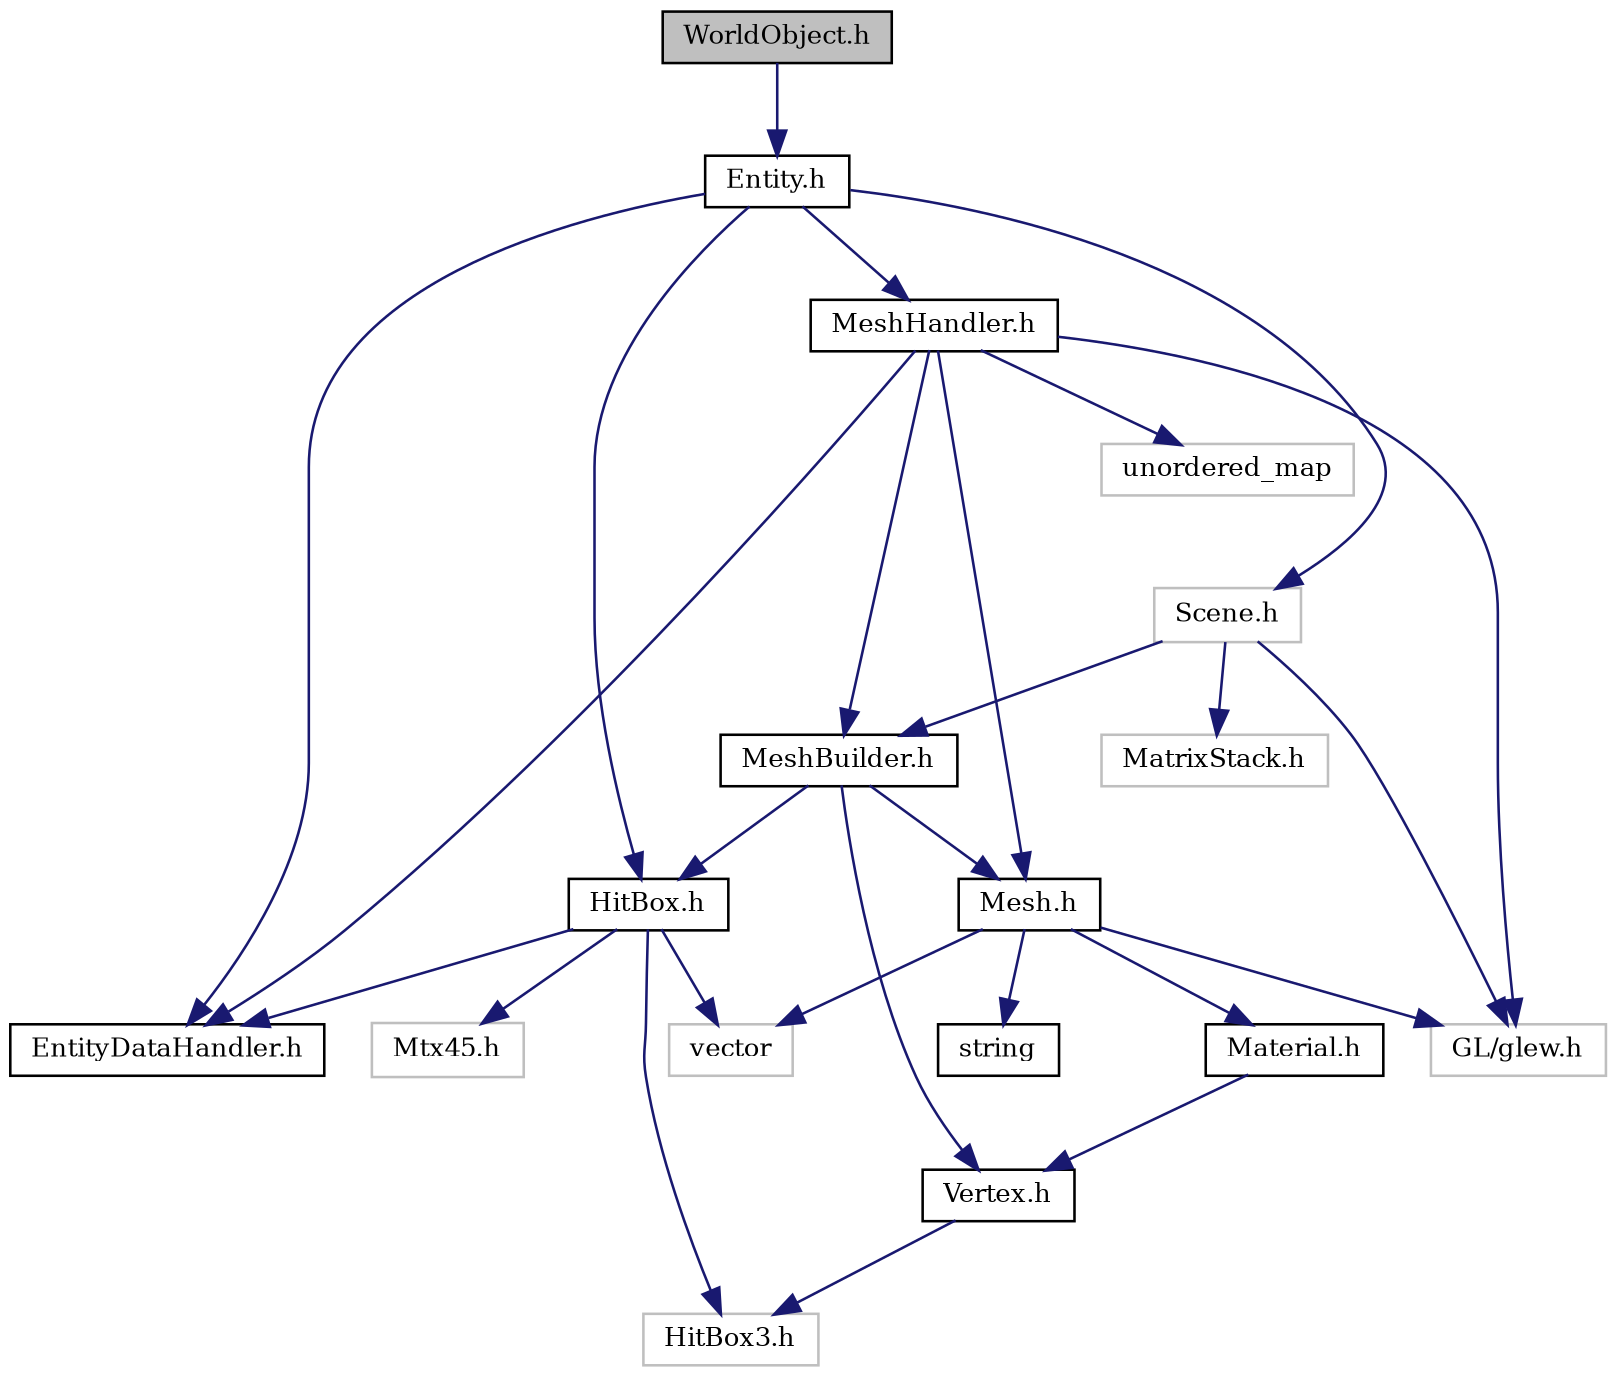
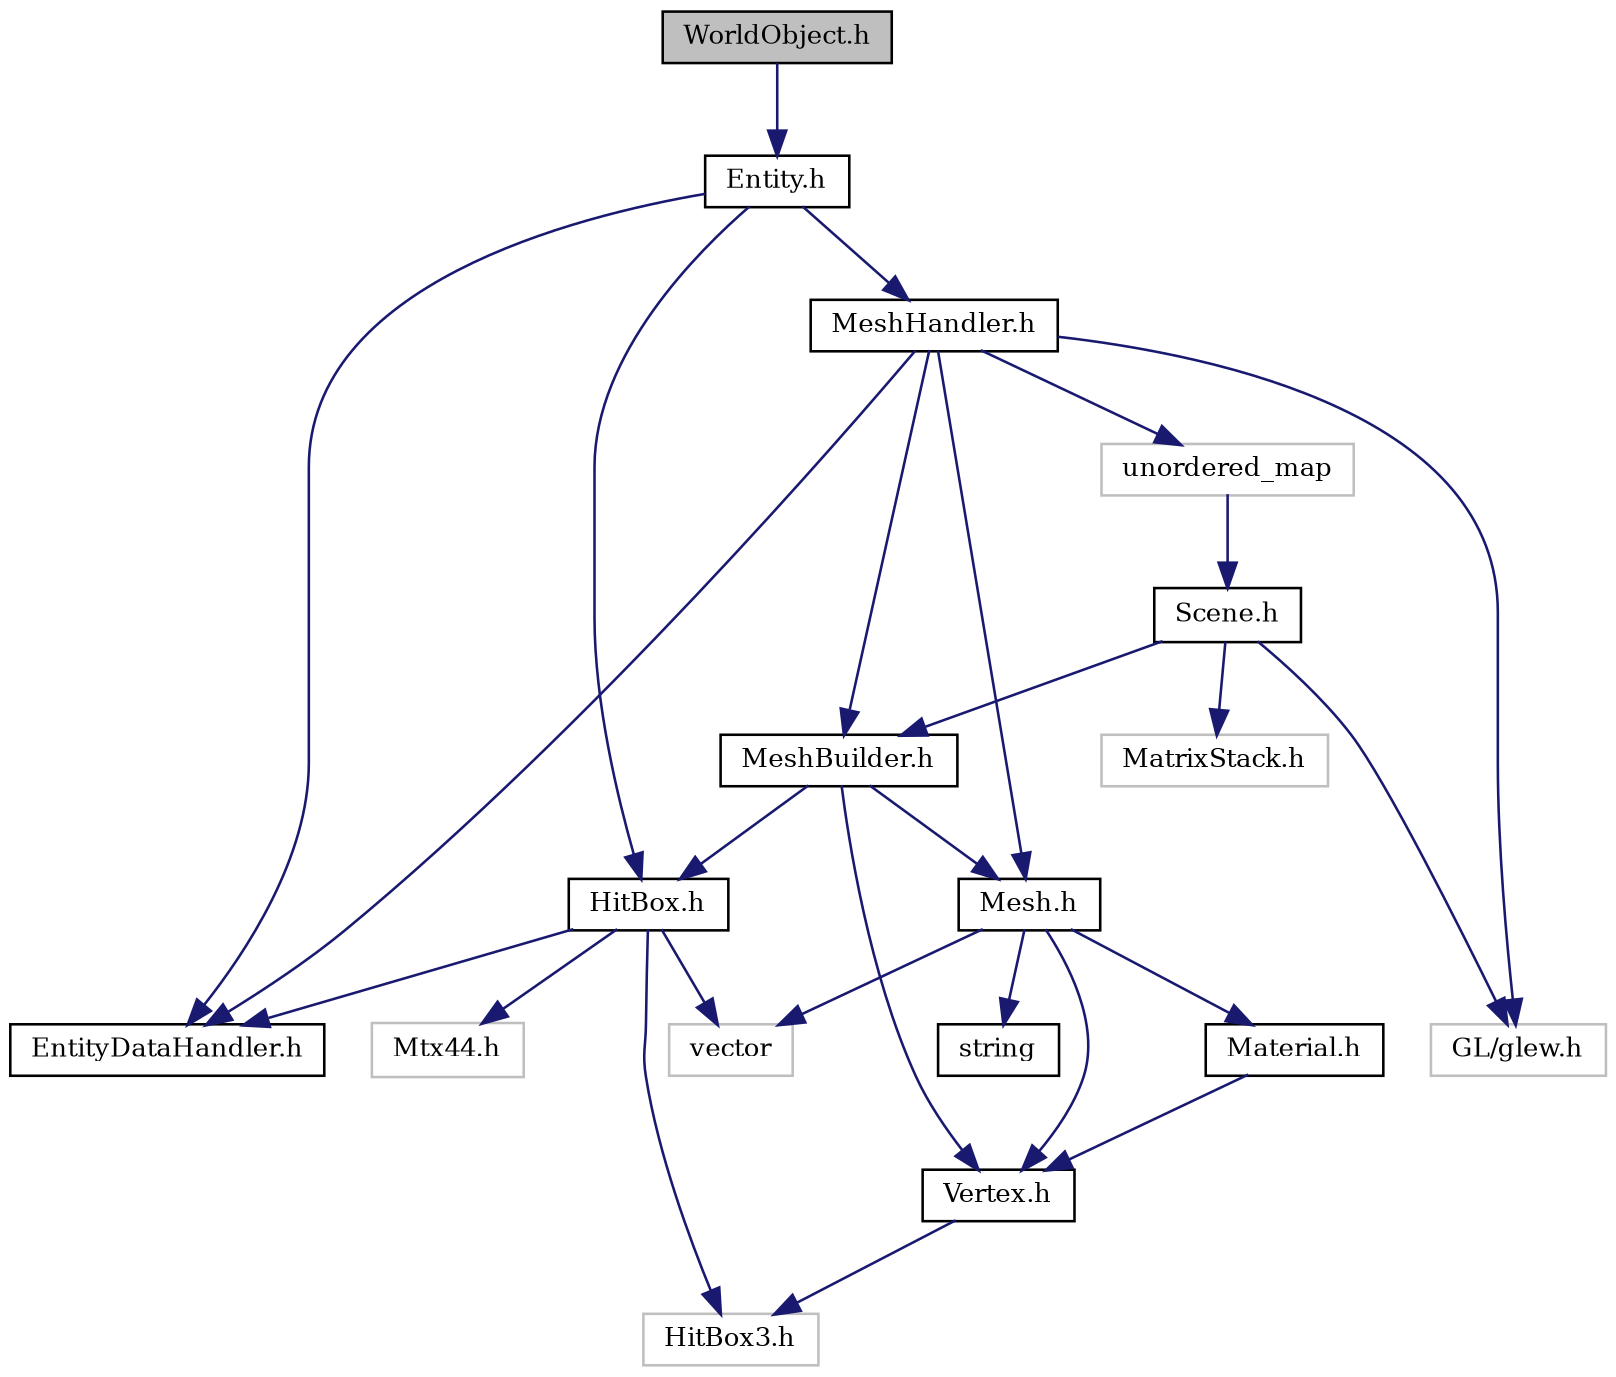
(1218, 301) -> (1228, 528)
(1228, 615) -> (1228, 615)
(1258, 973) -> (1088, 1042)
(448, 1050) -> (448, 1050)
